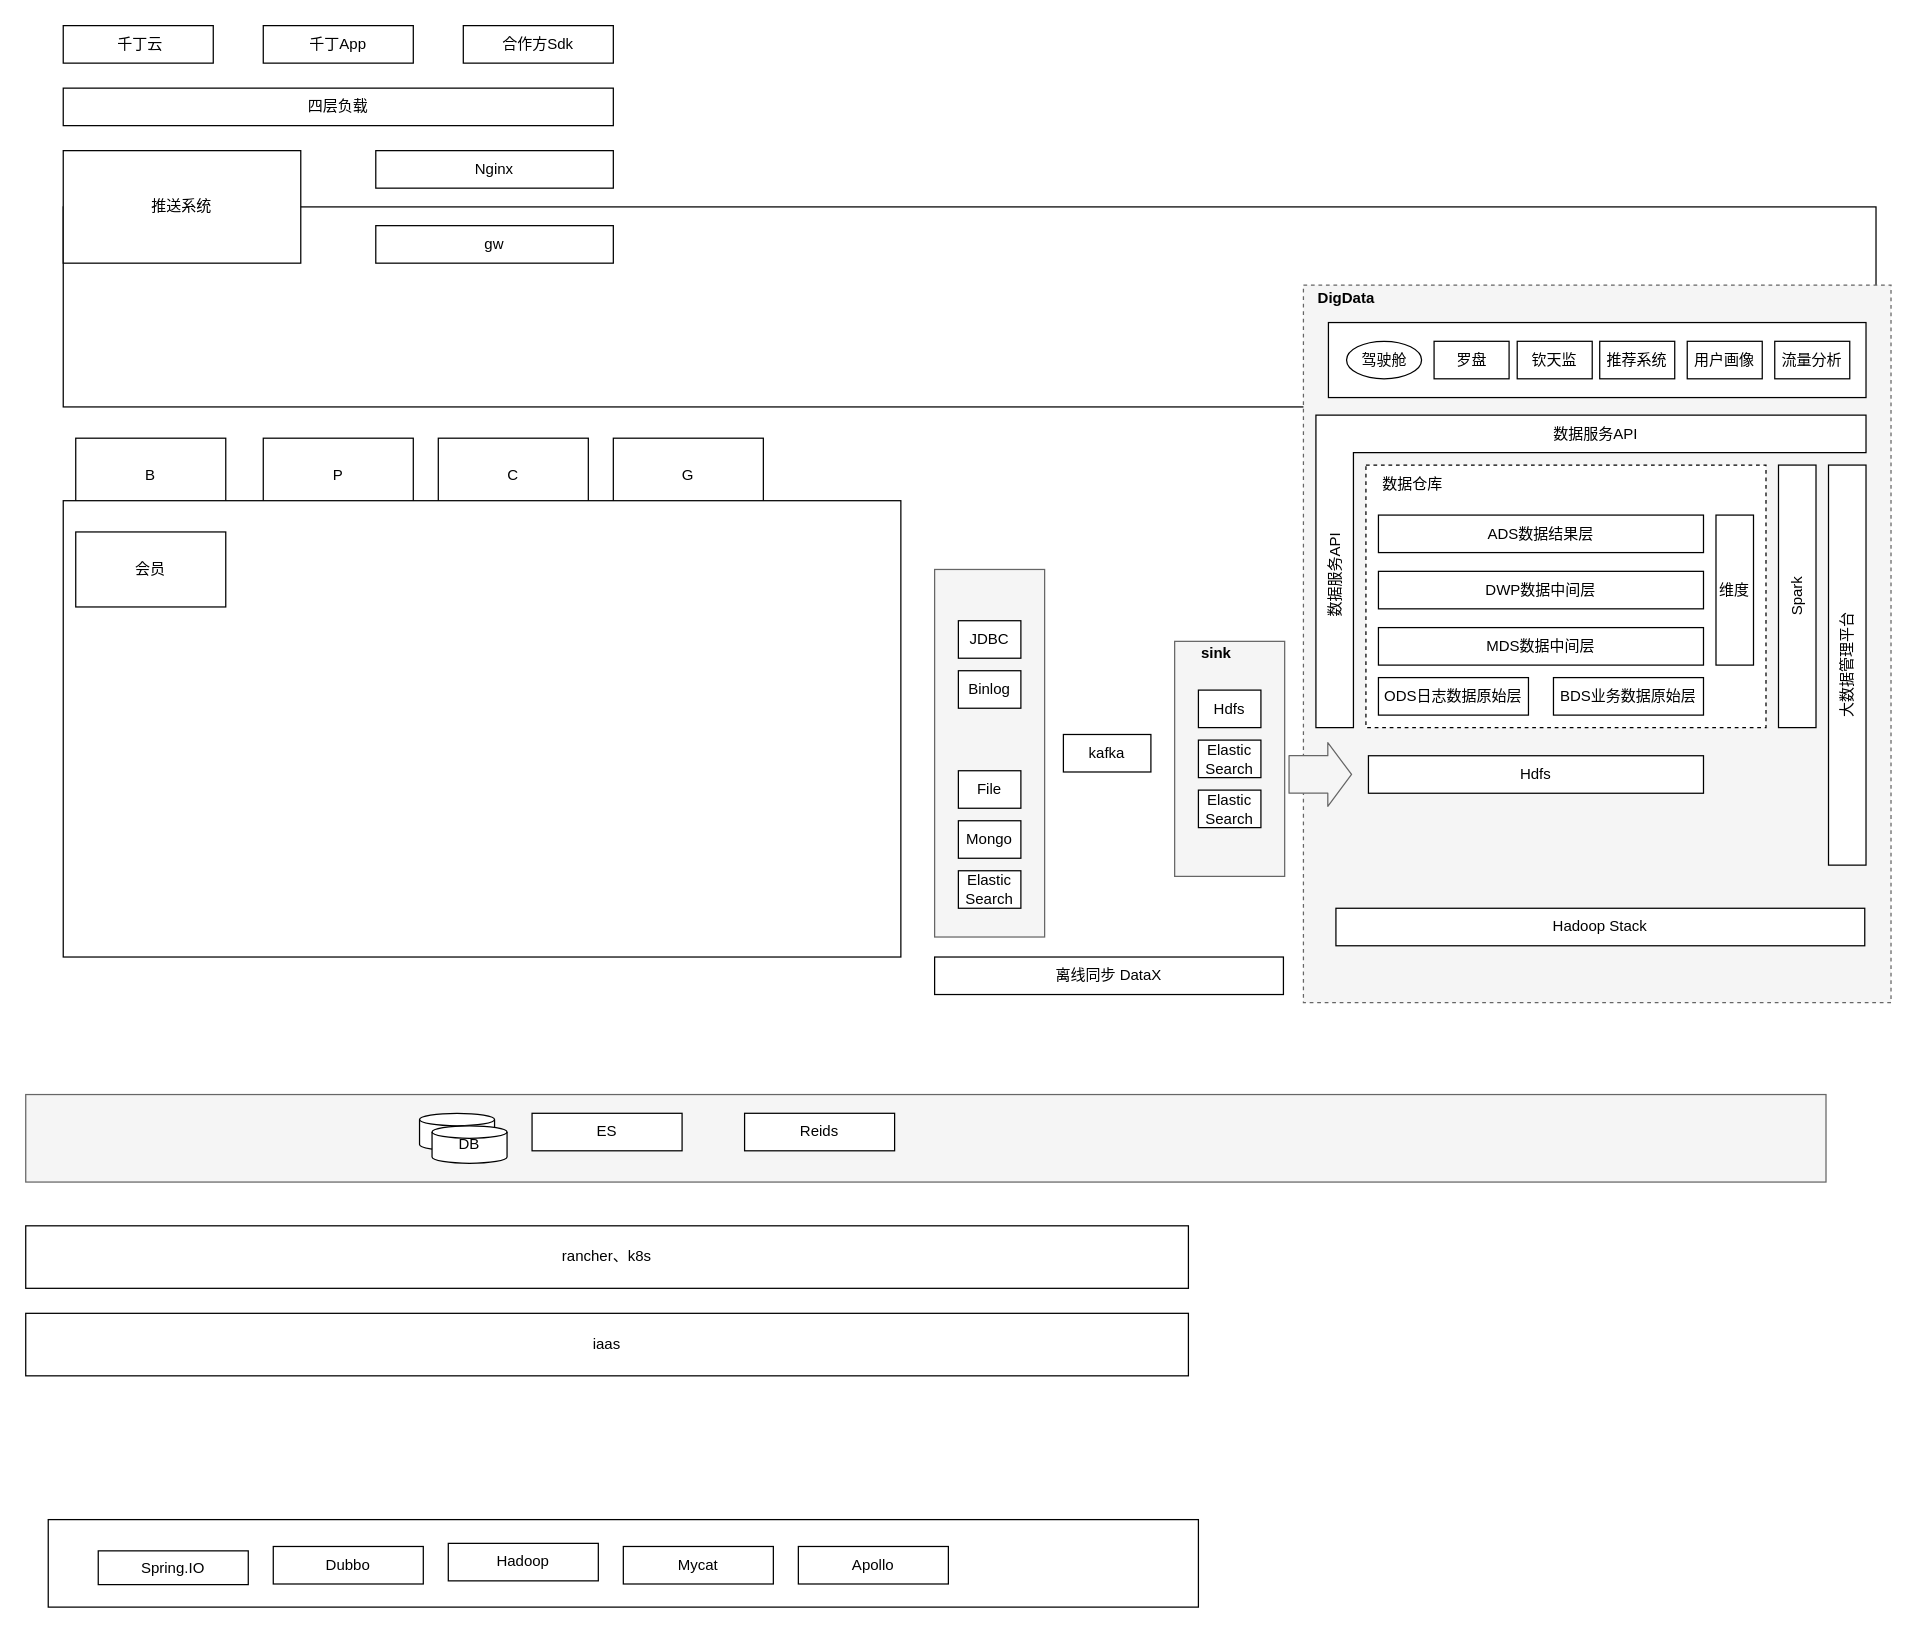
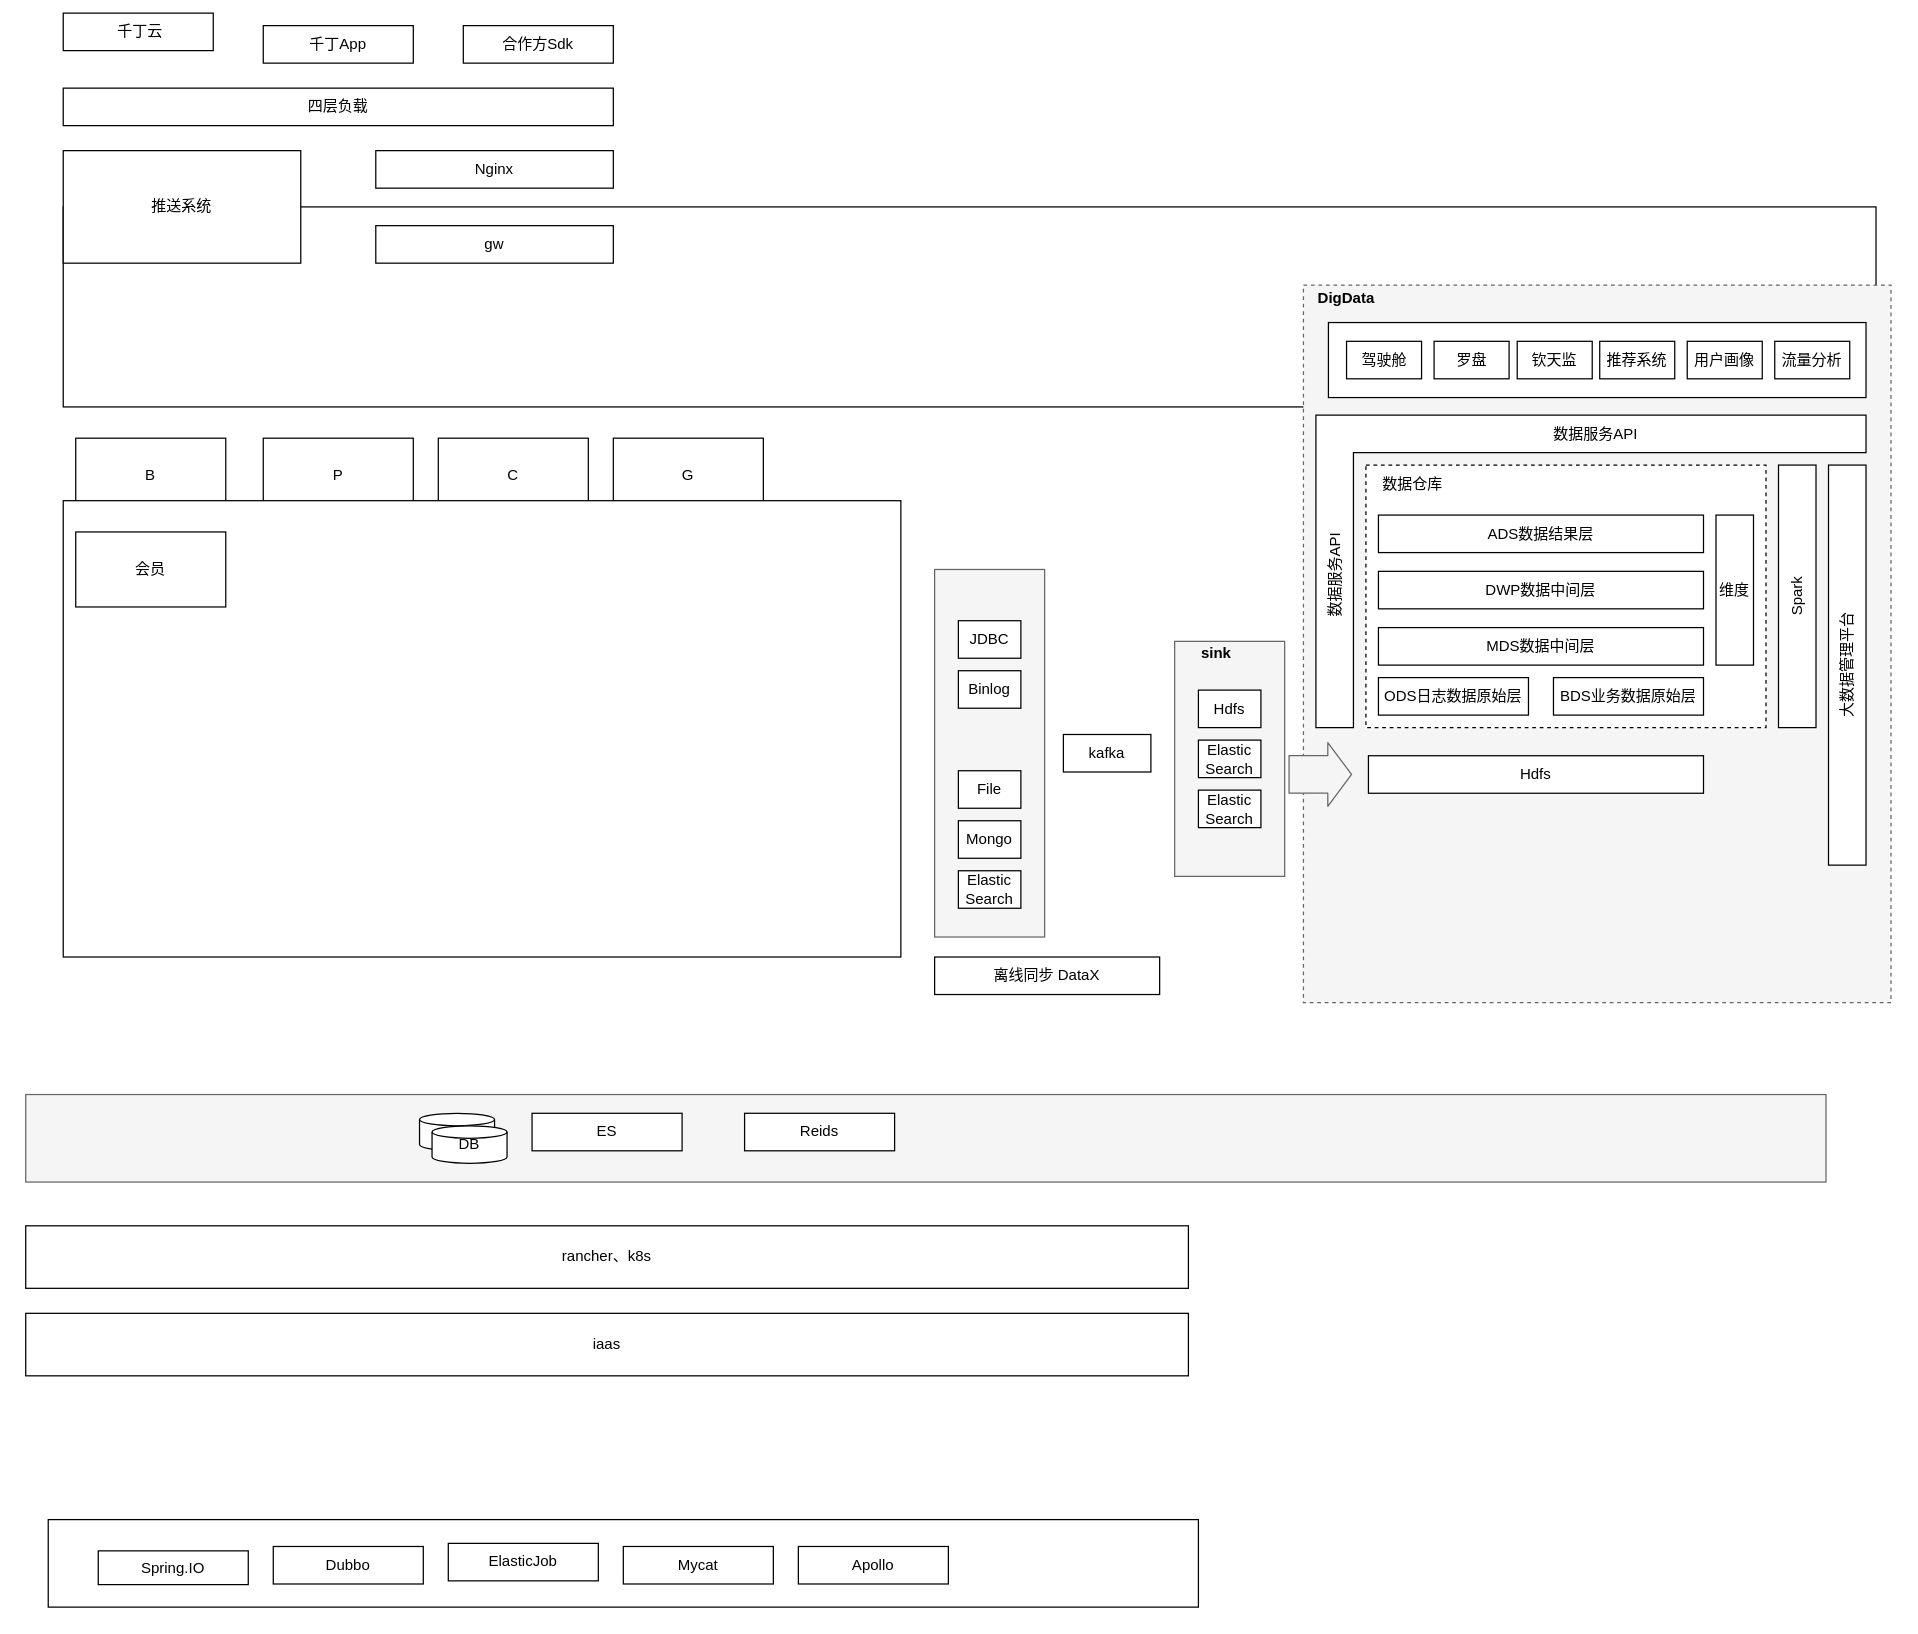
(138, 44) -> (138, 32)
(1384, 360) -> (1384, 360)
(1600, 927) -> none
(1109, 976) -> (1047, 976)
(523, 1562) -> (523, 1562)
